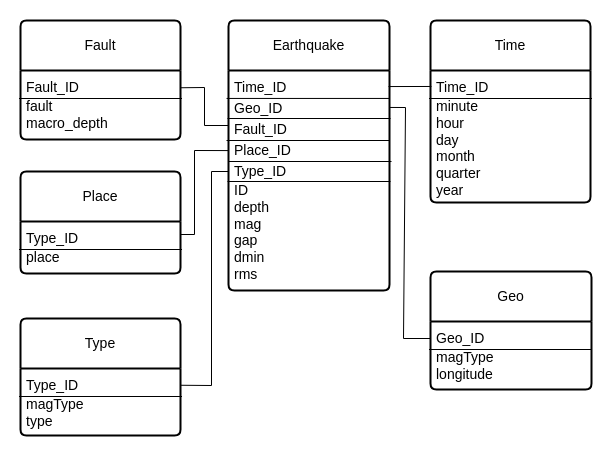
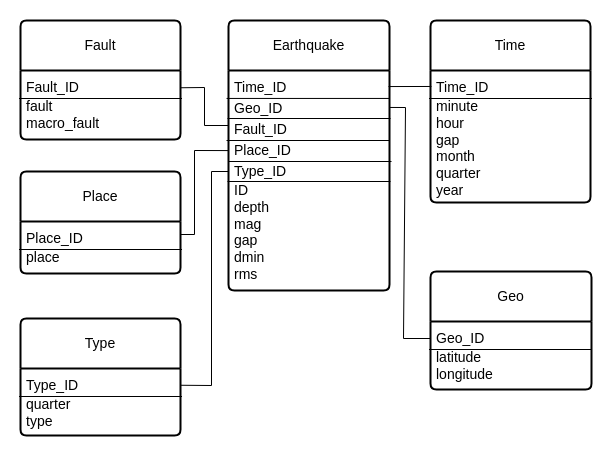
(63, 99) -> (62, 99)
(460, 128) -> (460, 128)
(50, 243) -> (52, 243)
(464, 350) -> (464, 350)
(50, 397) -> (50, 397)
